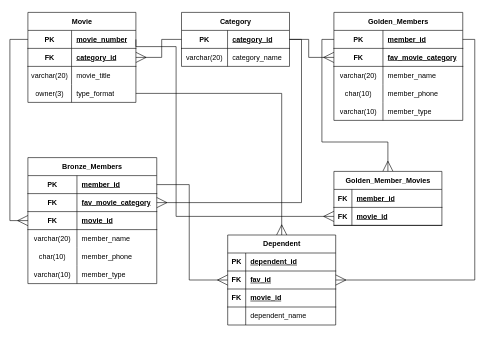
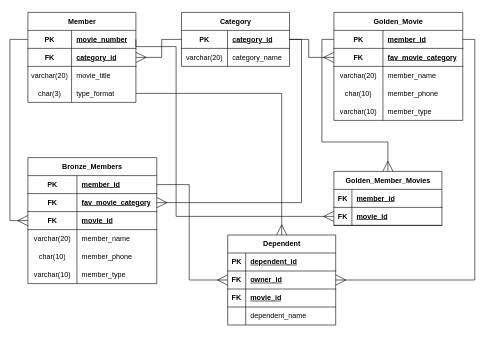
(82, 21) -> (82, 21)
(398, 21) -> (398, 21)
(50, 93) -> (50, 93)
(262, 280) -> (266, 280)
